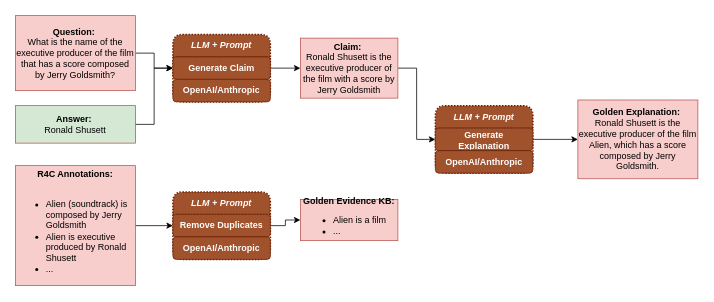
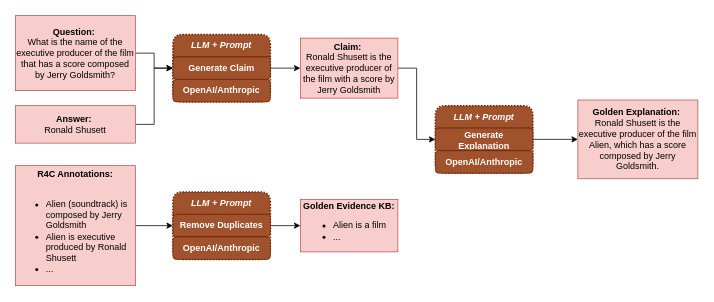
(75, 124) -> (75, 124)
(349, 220) -> (349, 225)
